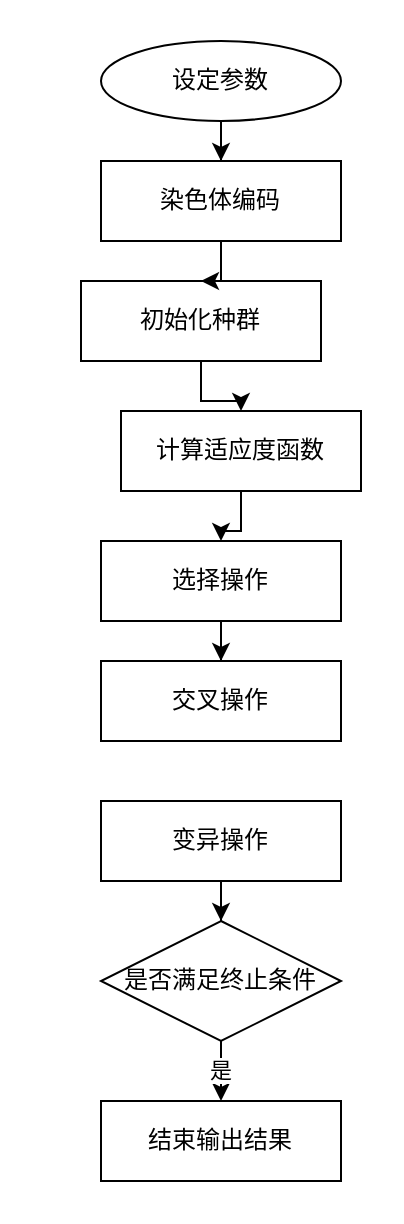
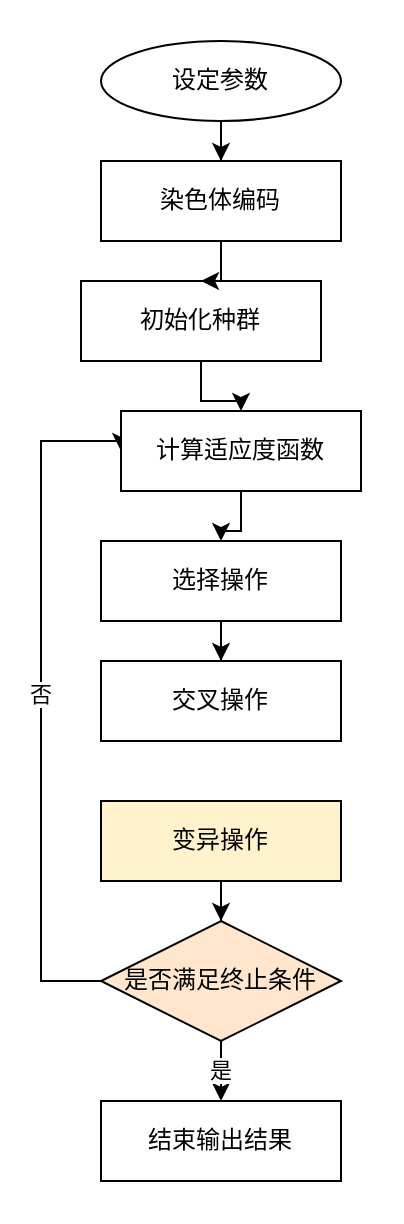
none -> (41, 700)
(221, 841) -> (221, 841)
(221, 981) -> (221, 981)
